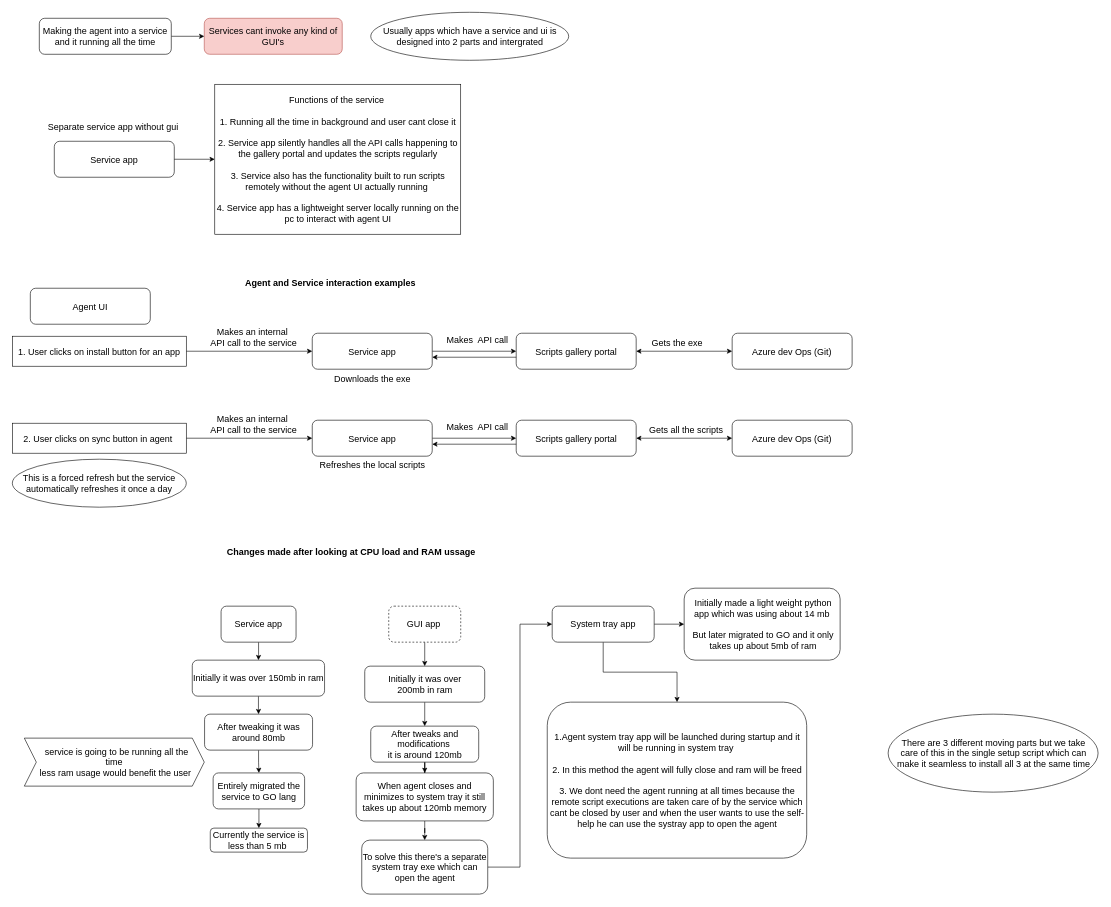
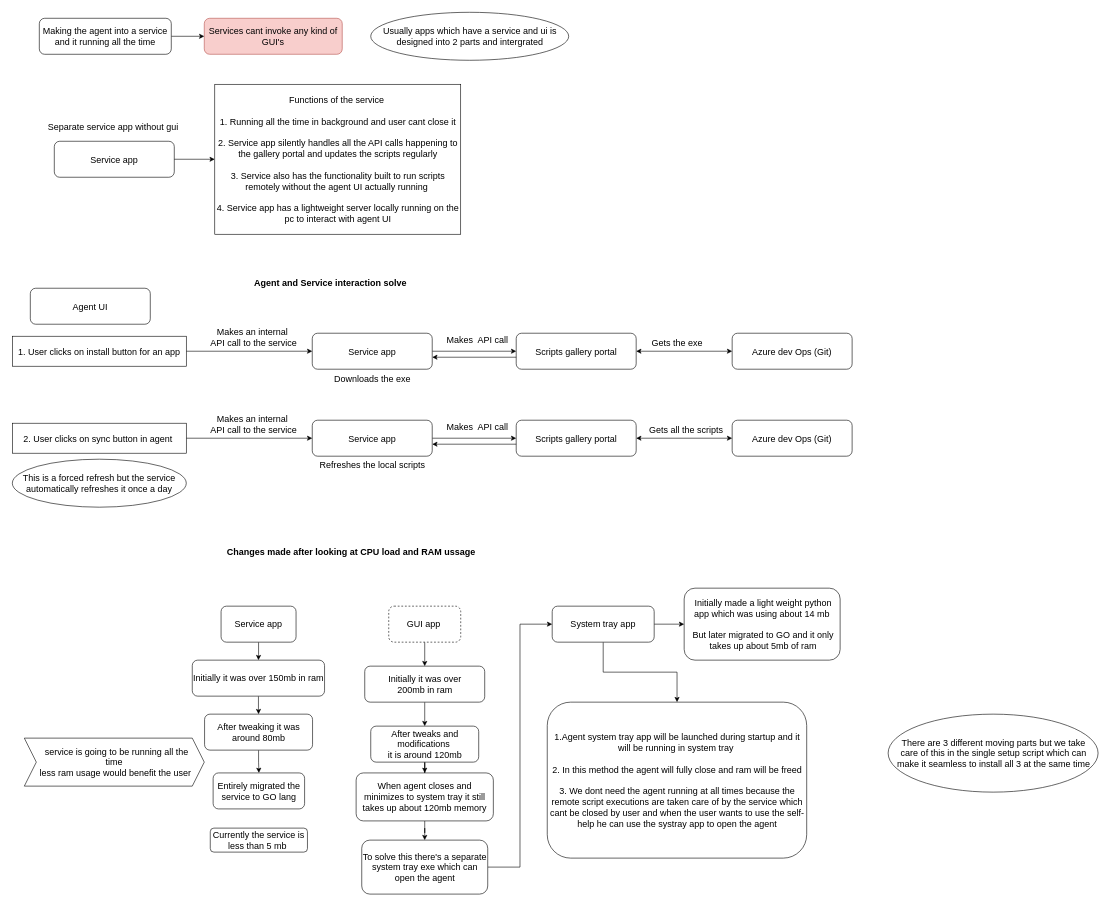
(331, 282) -> (331, 282)
(259, 822) -> none
